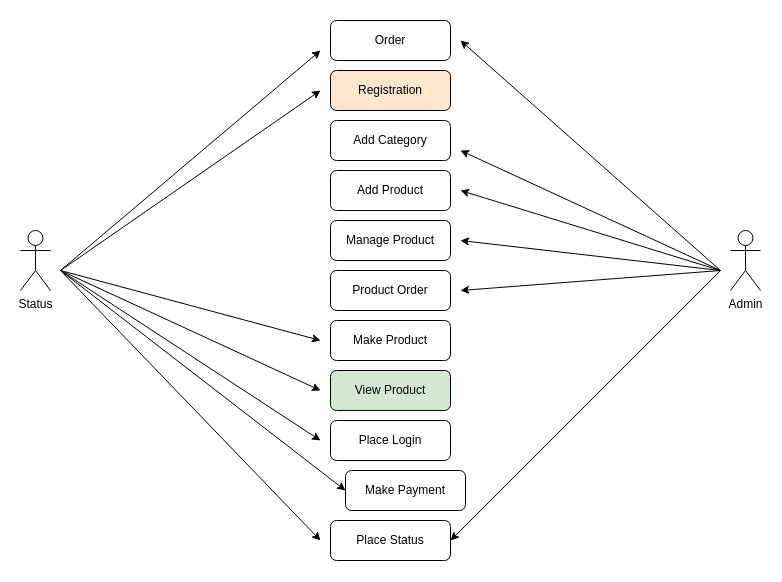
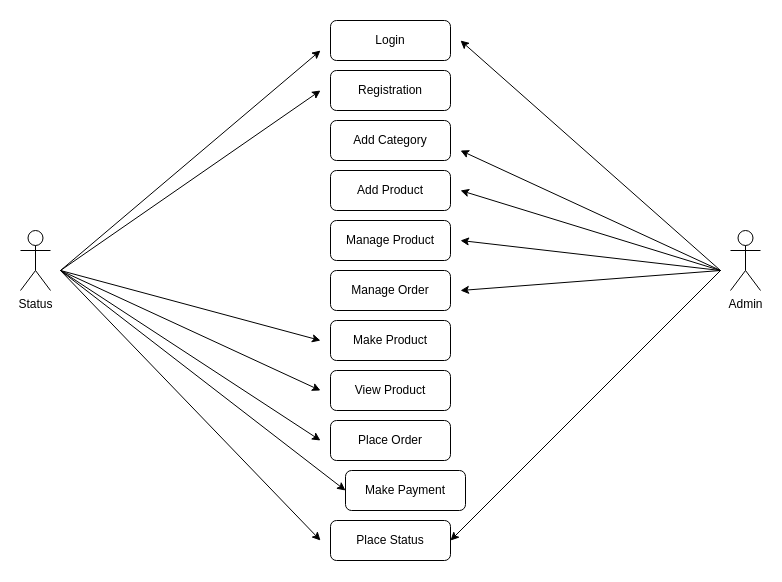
(391, 41) -> (391, 41)
(391, 91) -> (391, 91)
(391, 291) -> (391, 291)
(391, 391) -> (391, 391)
(391, 441) -> (391, 441)
